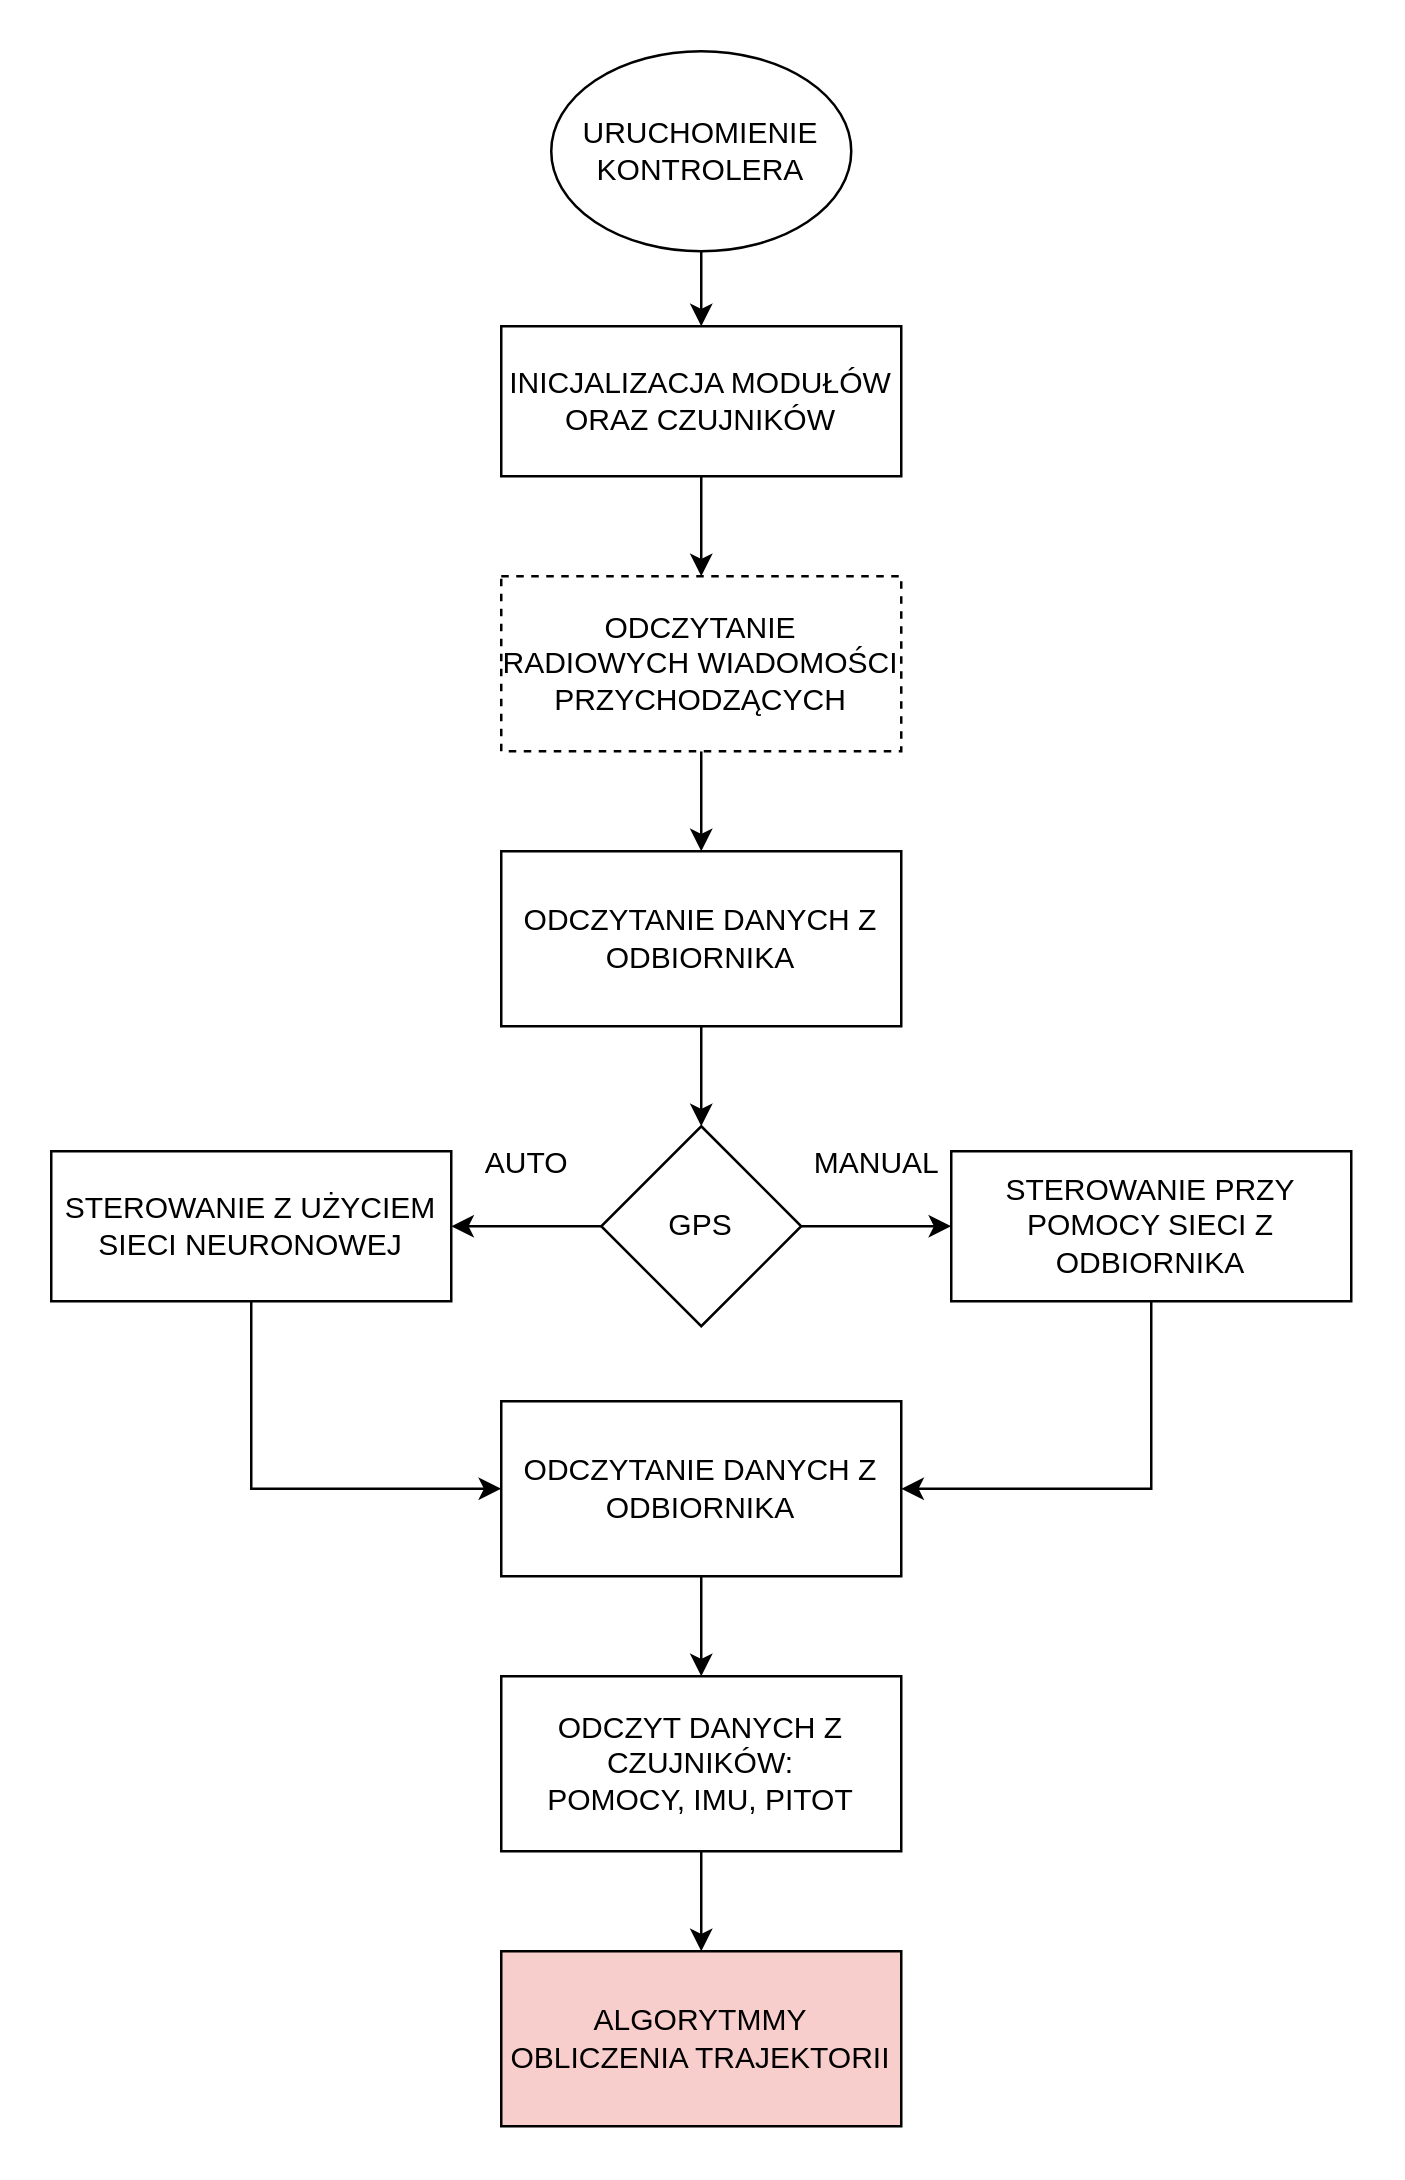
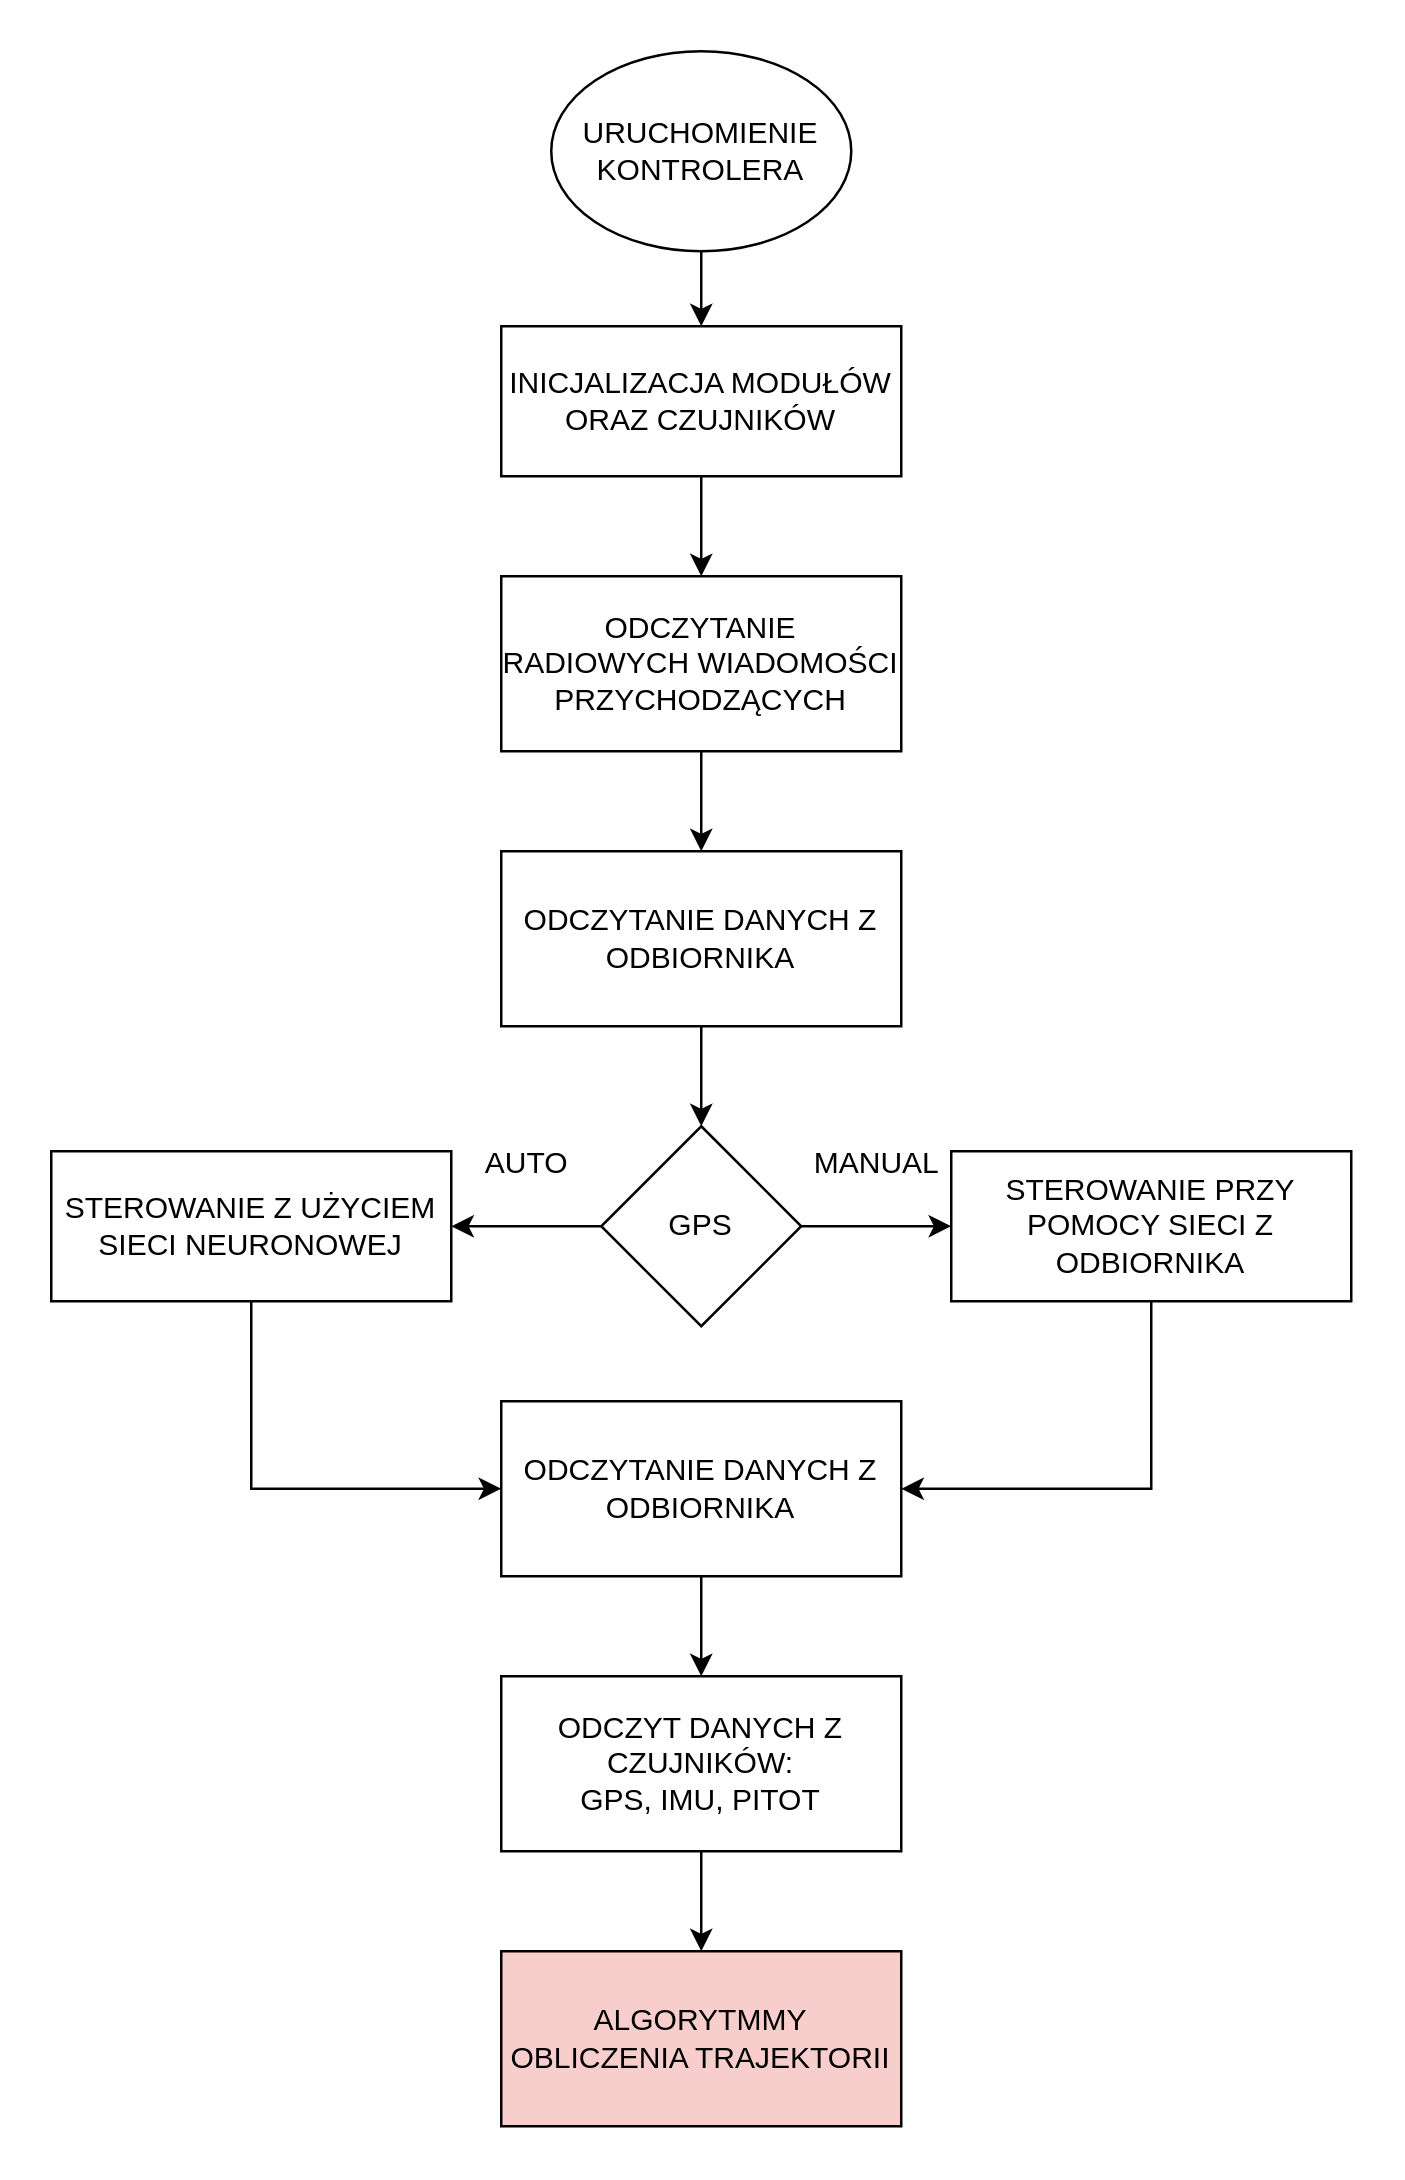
(701, 664) -> (701, 664)
(701, 1764) -> (701, 1764)
